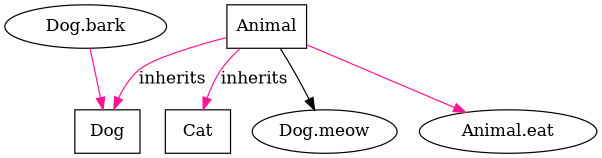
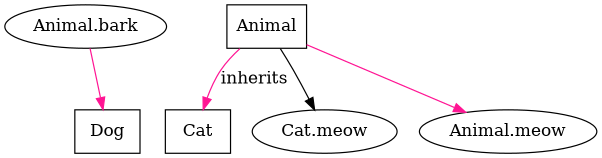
(86, 27) -> (86, 27)
(165, 57) -> none
(325, 132) -> (325, 132)
(508, 132) -> (508, 132)
